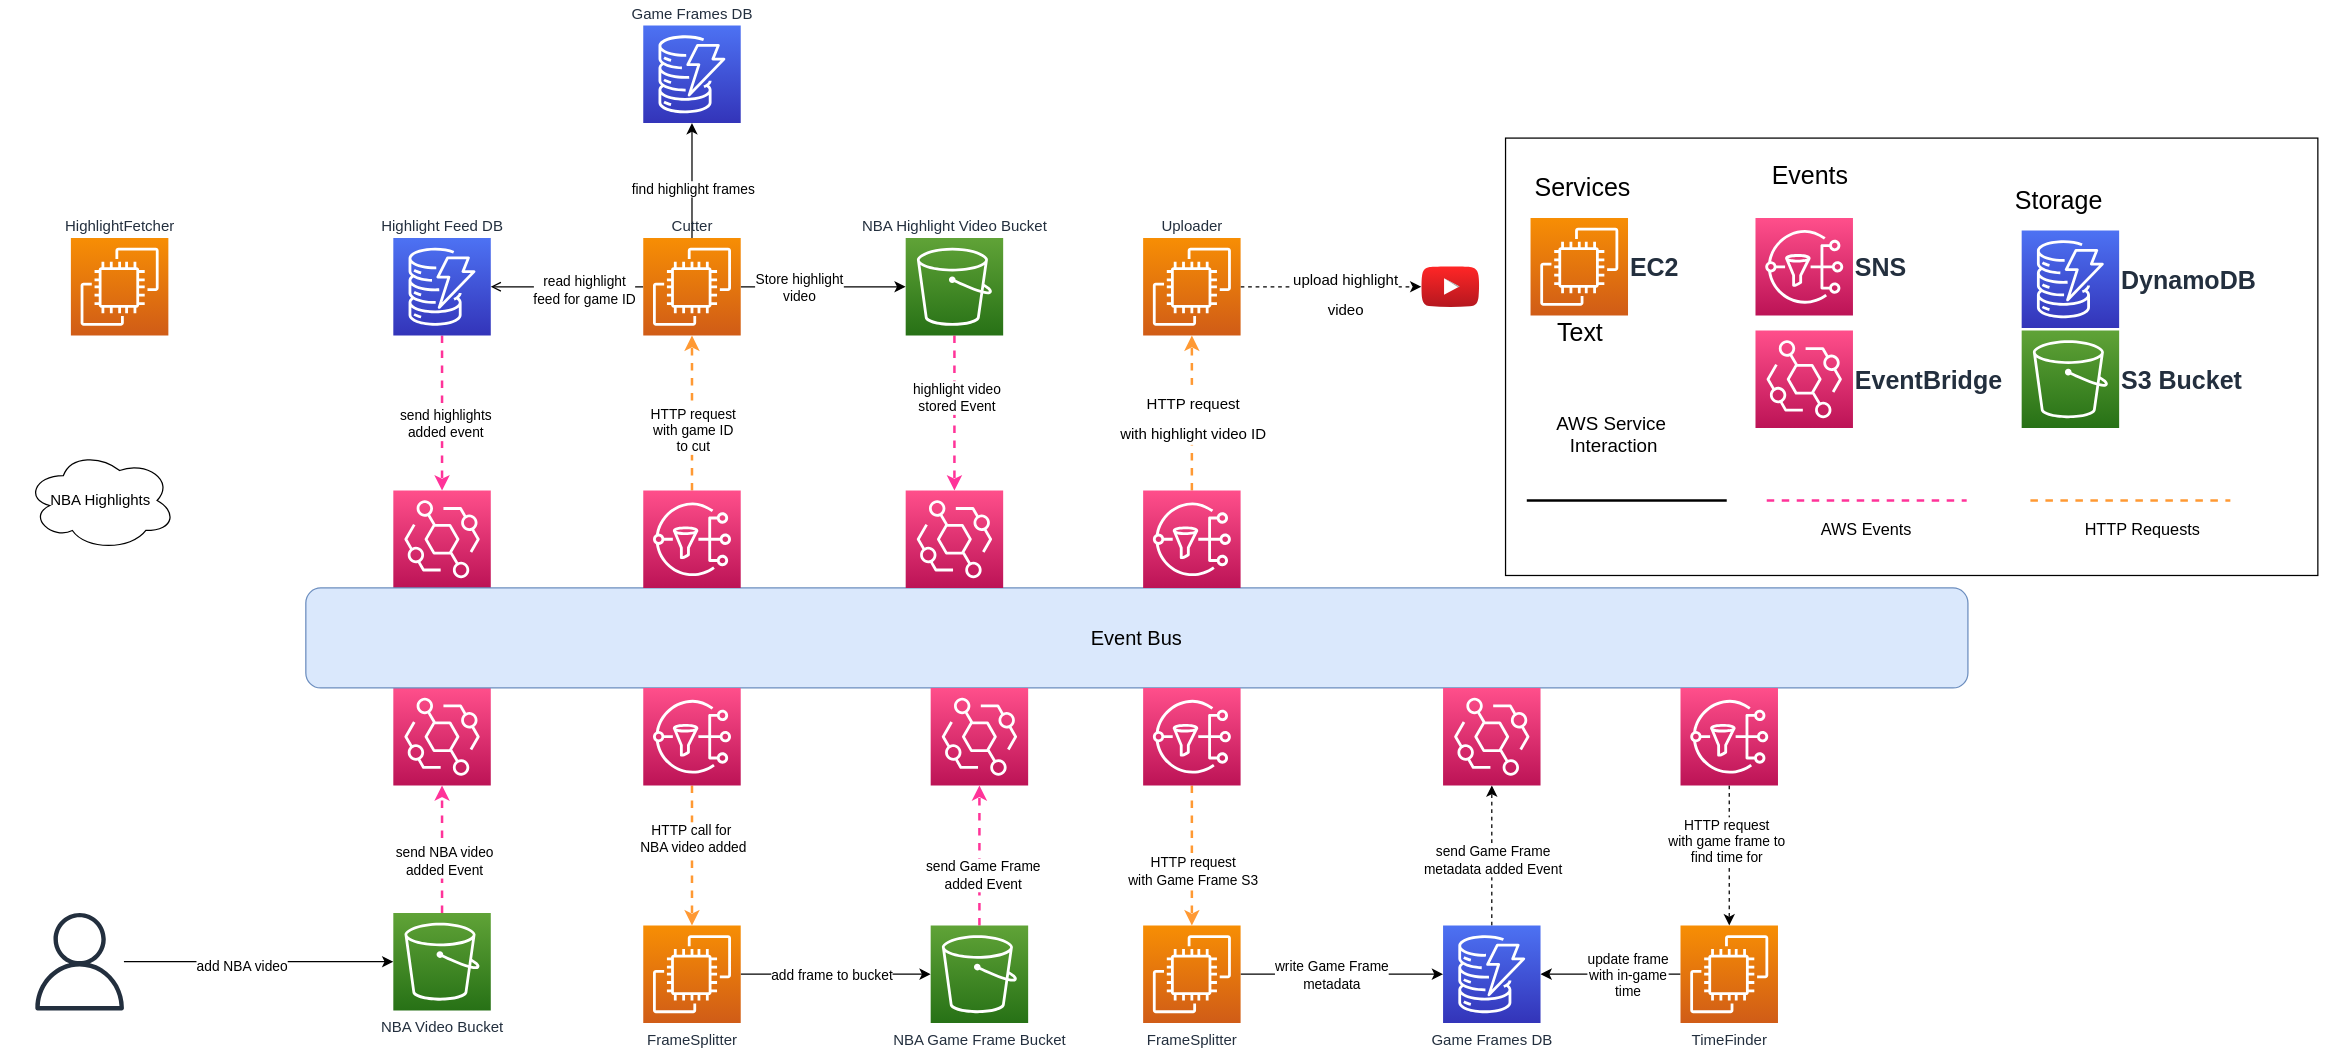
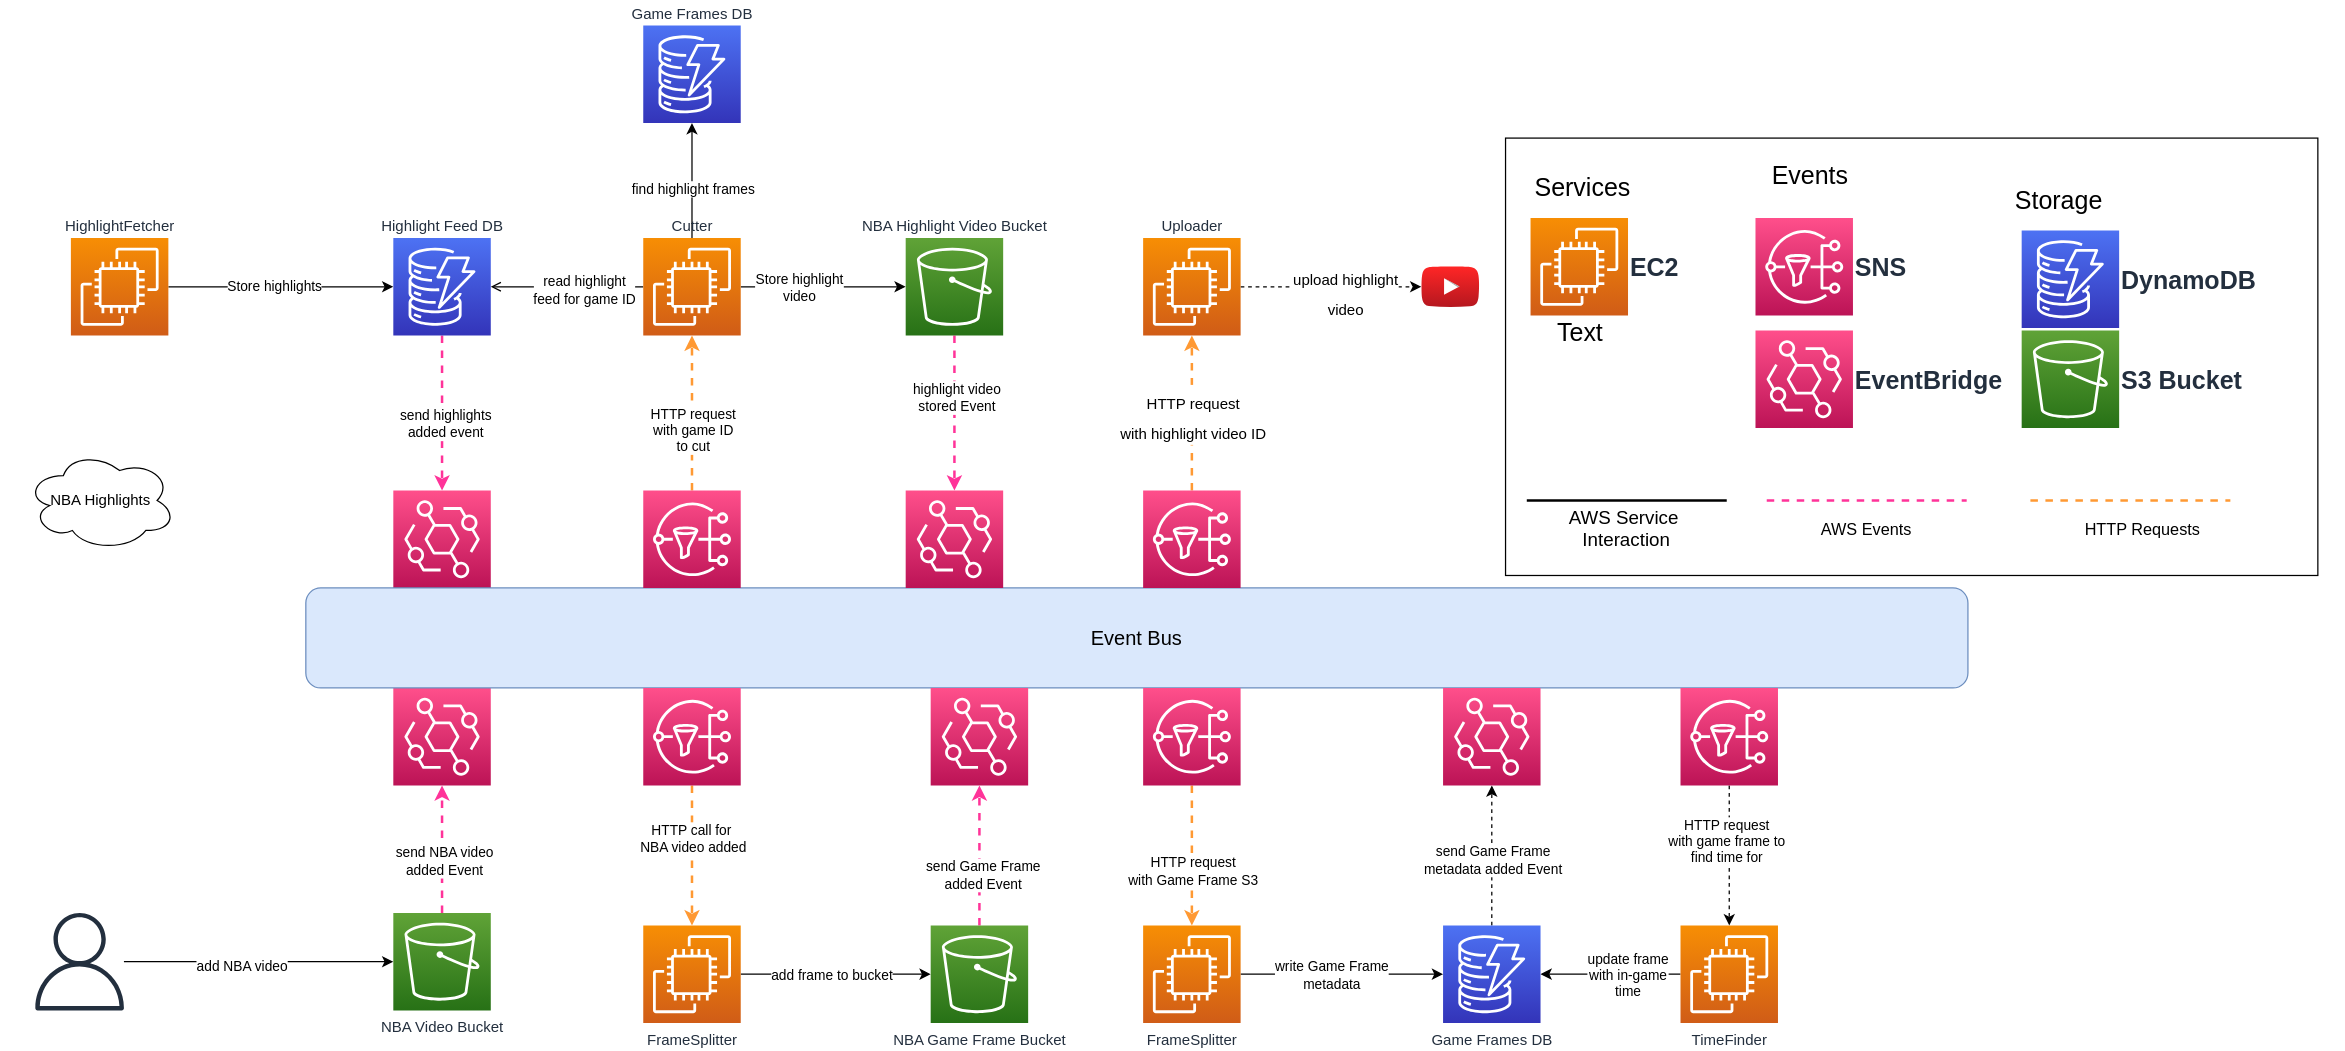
none -> (276, 287)
(1614, 434) -> (1627, 528)
